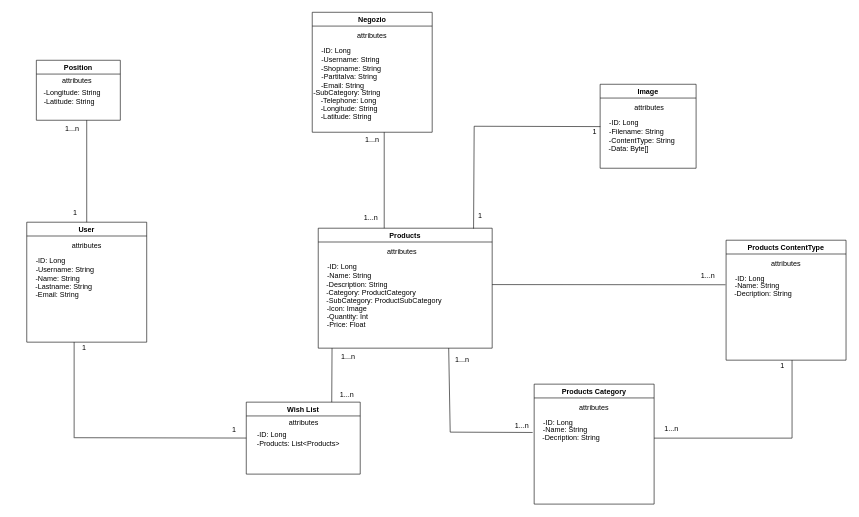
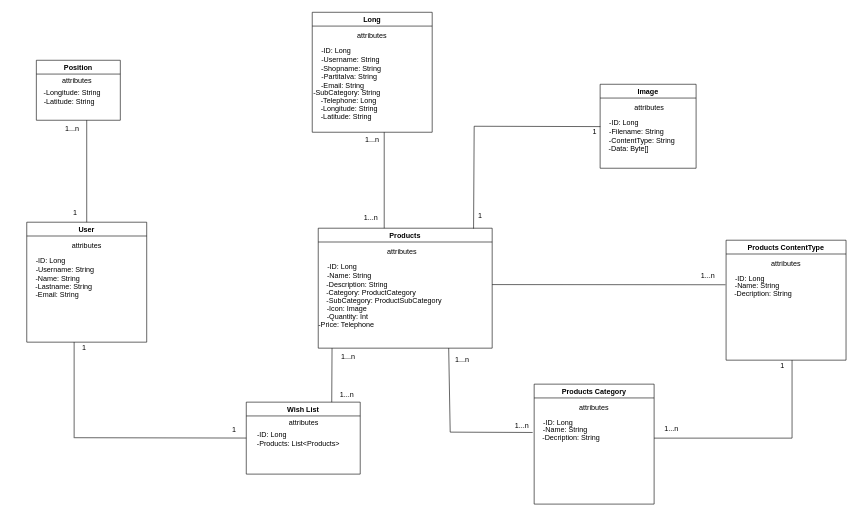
(372, 20) -> (372, 20)
(347, 325) -> (347, 325)
